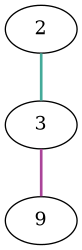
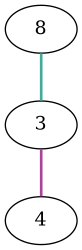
(41, 29) -> (41, 29)
(41, 221) -> (41, 221)
